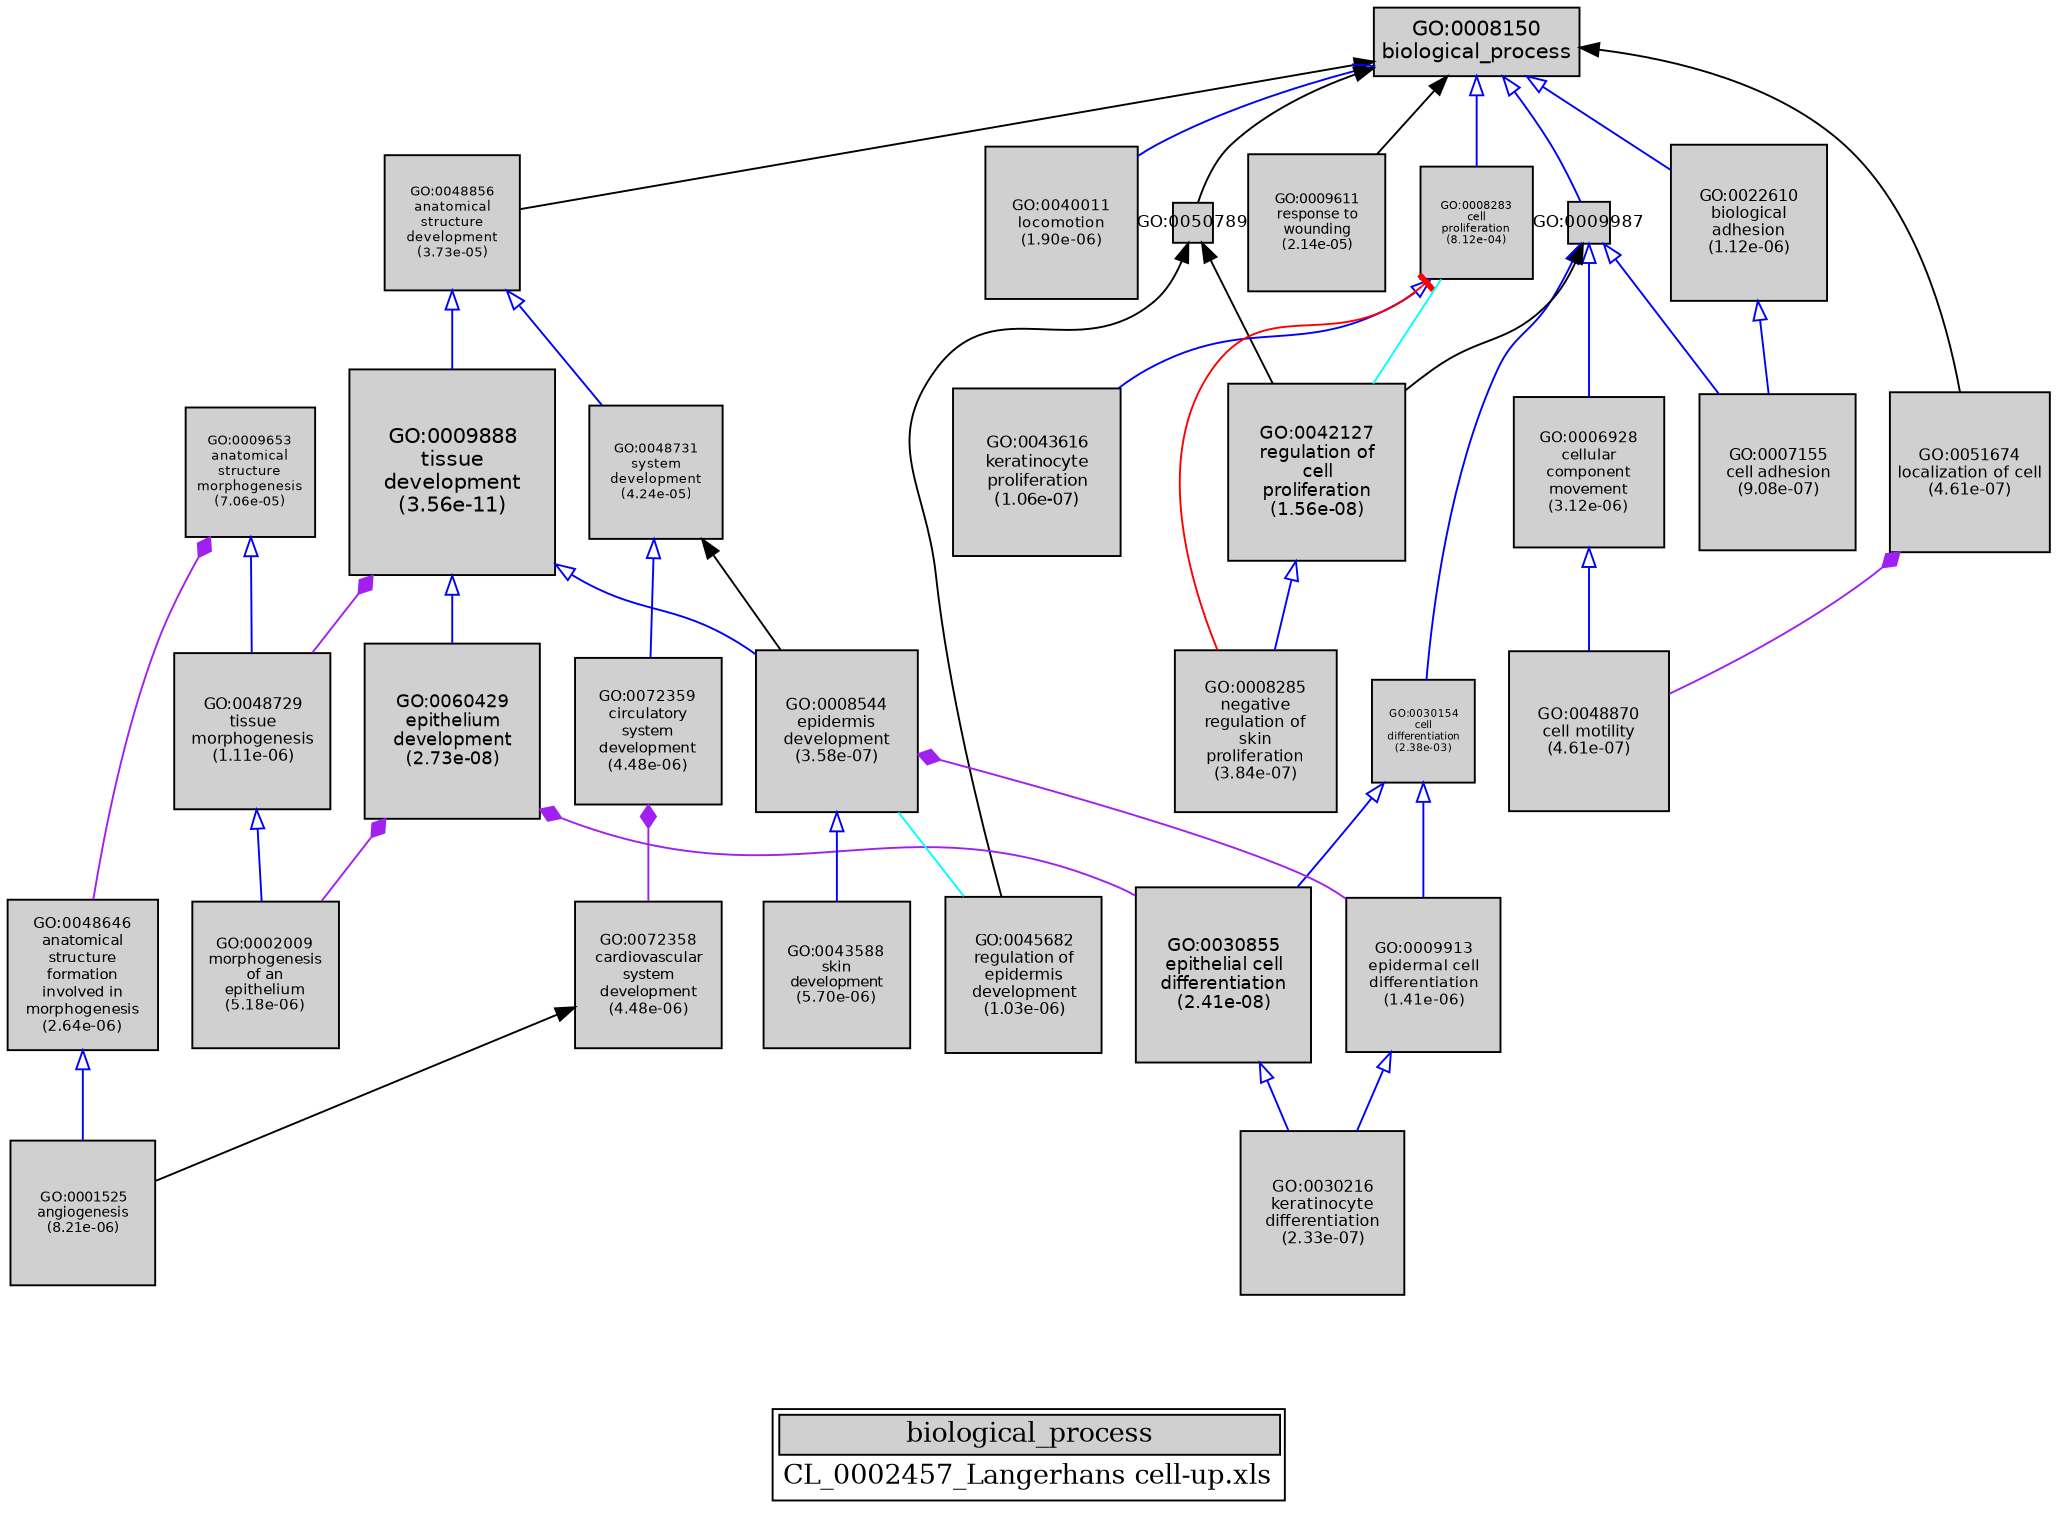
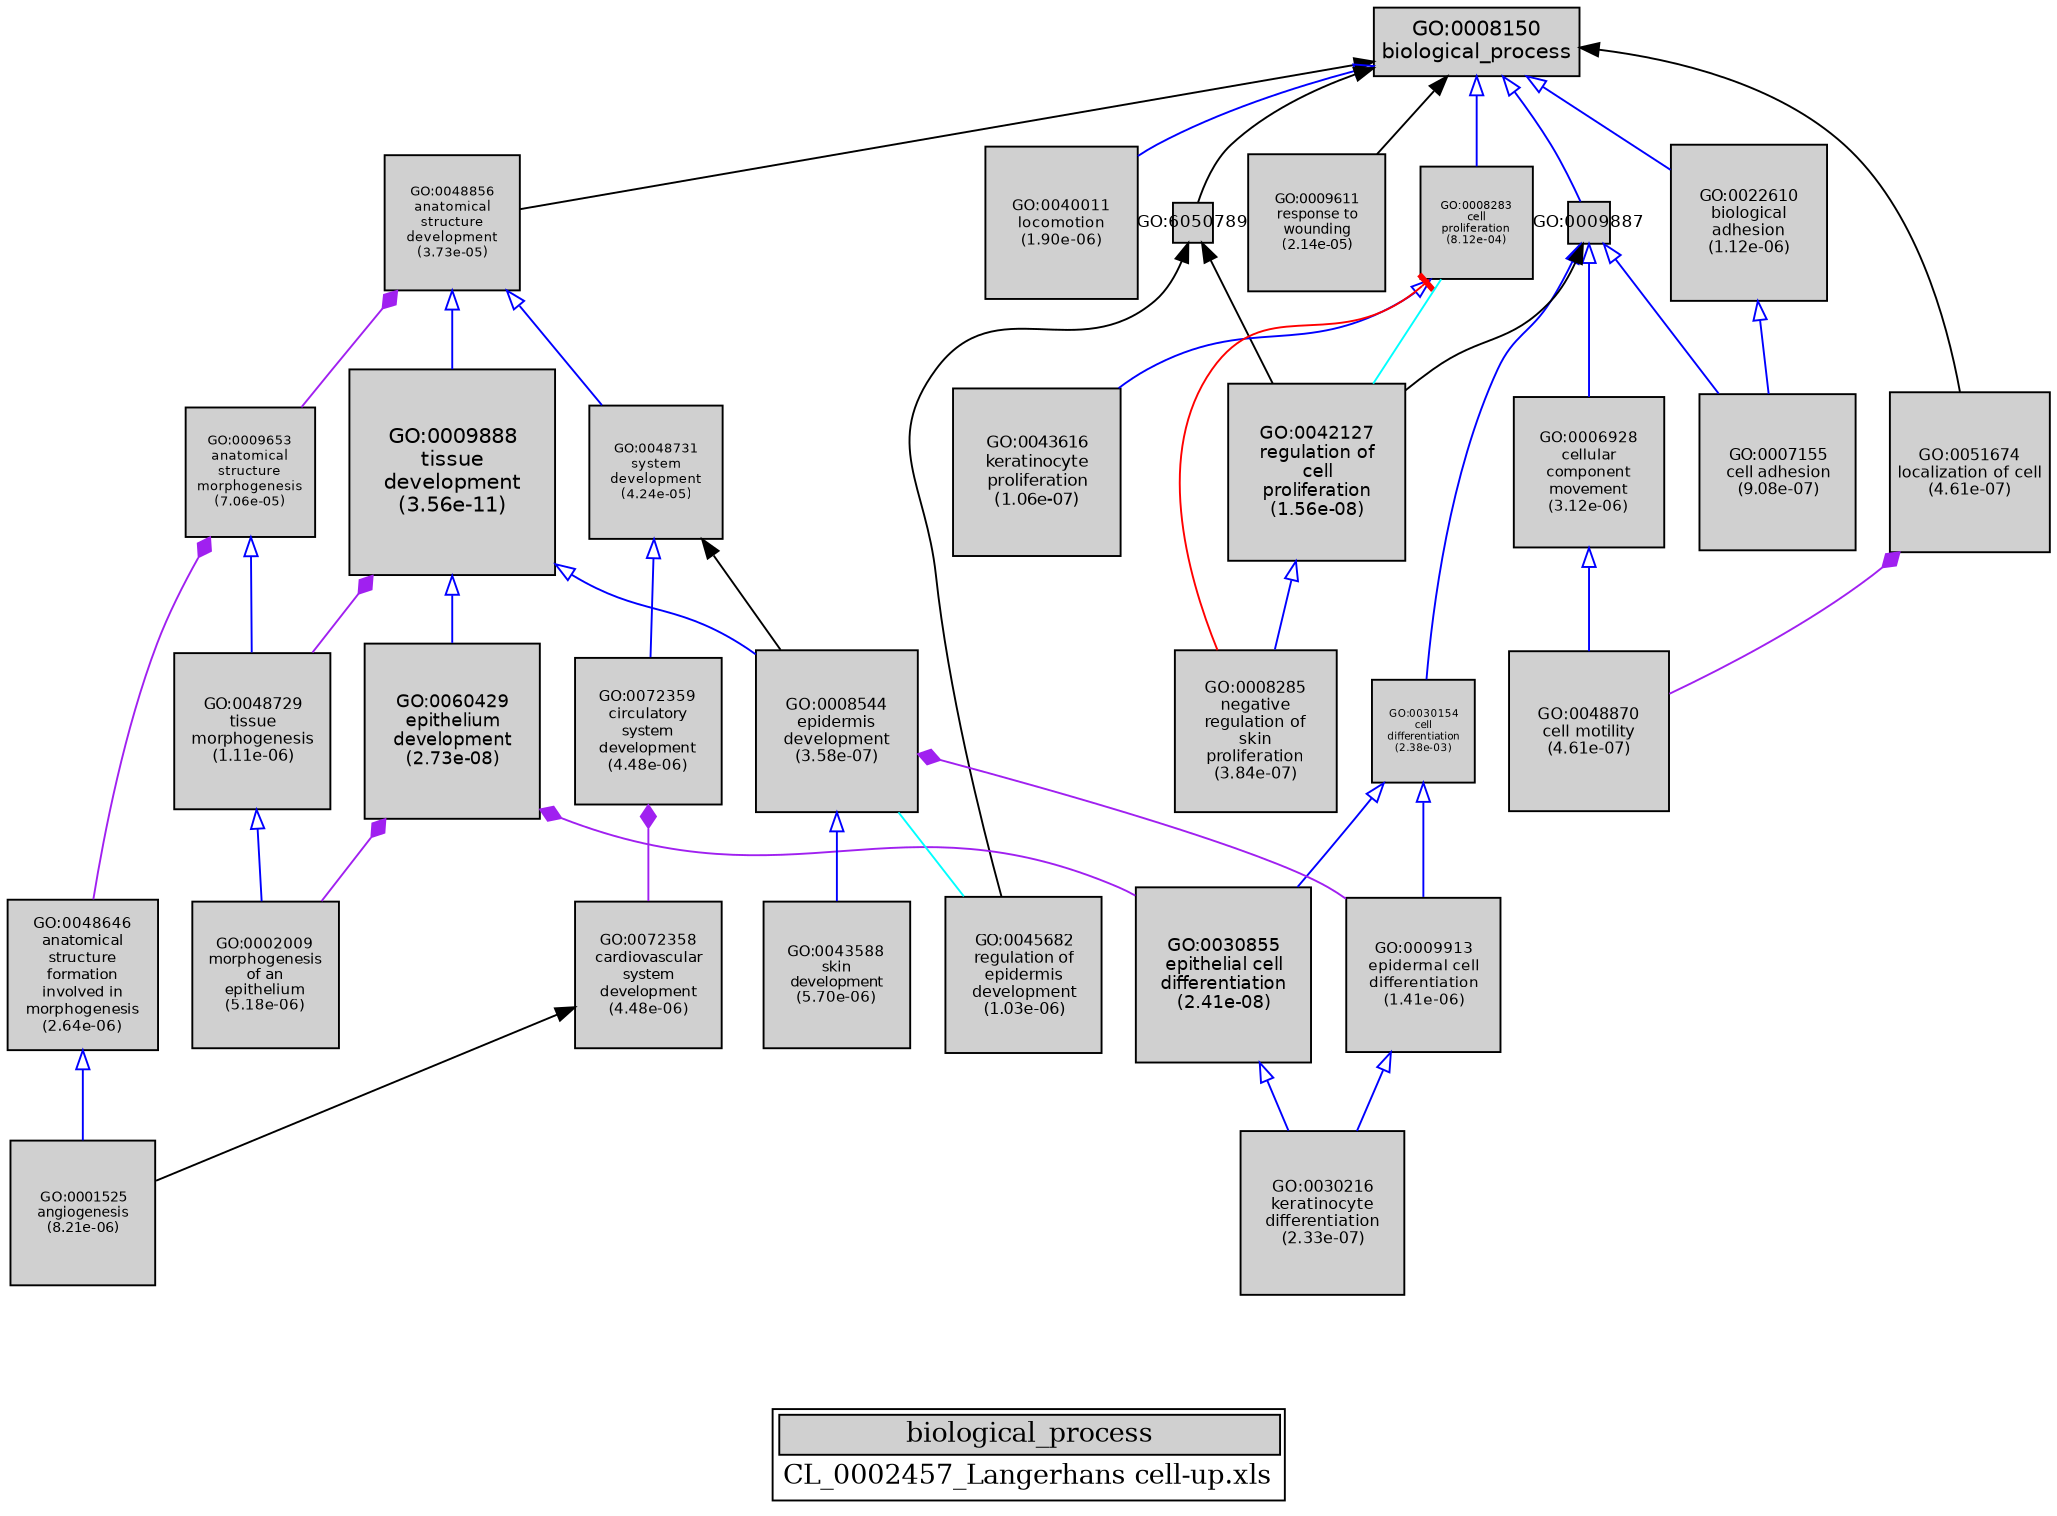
(1193, 223) -> (1193, 223)
(1589, 223) -> (1589, 223)
none -> (342, 358)
